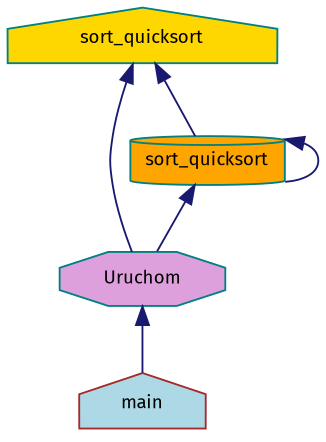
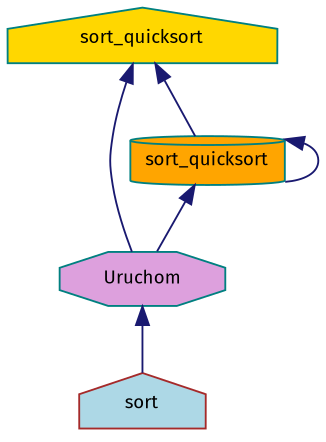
(142, 404) -> (142, 404)
